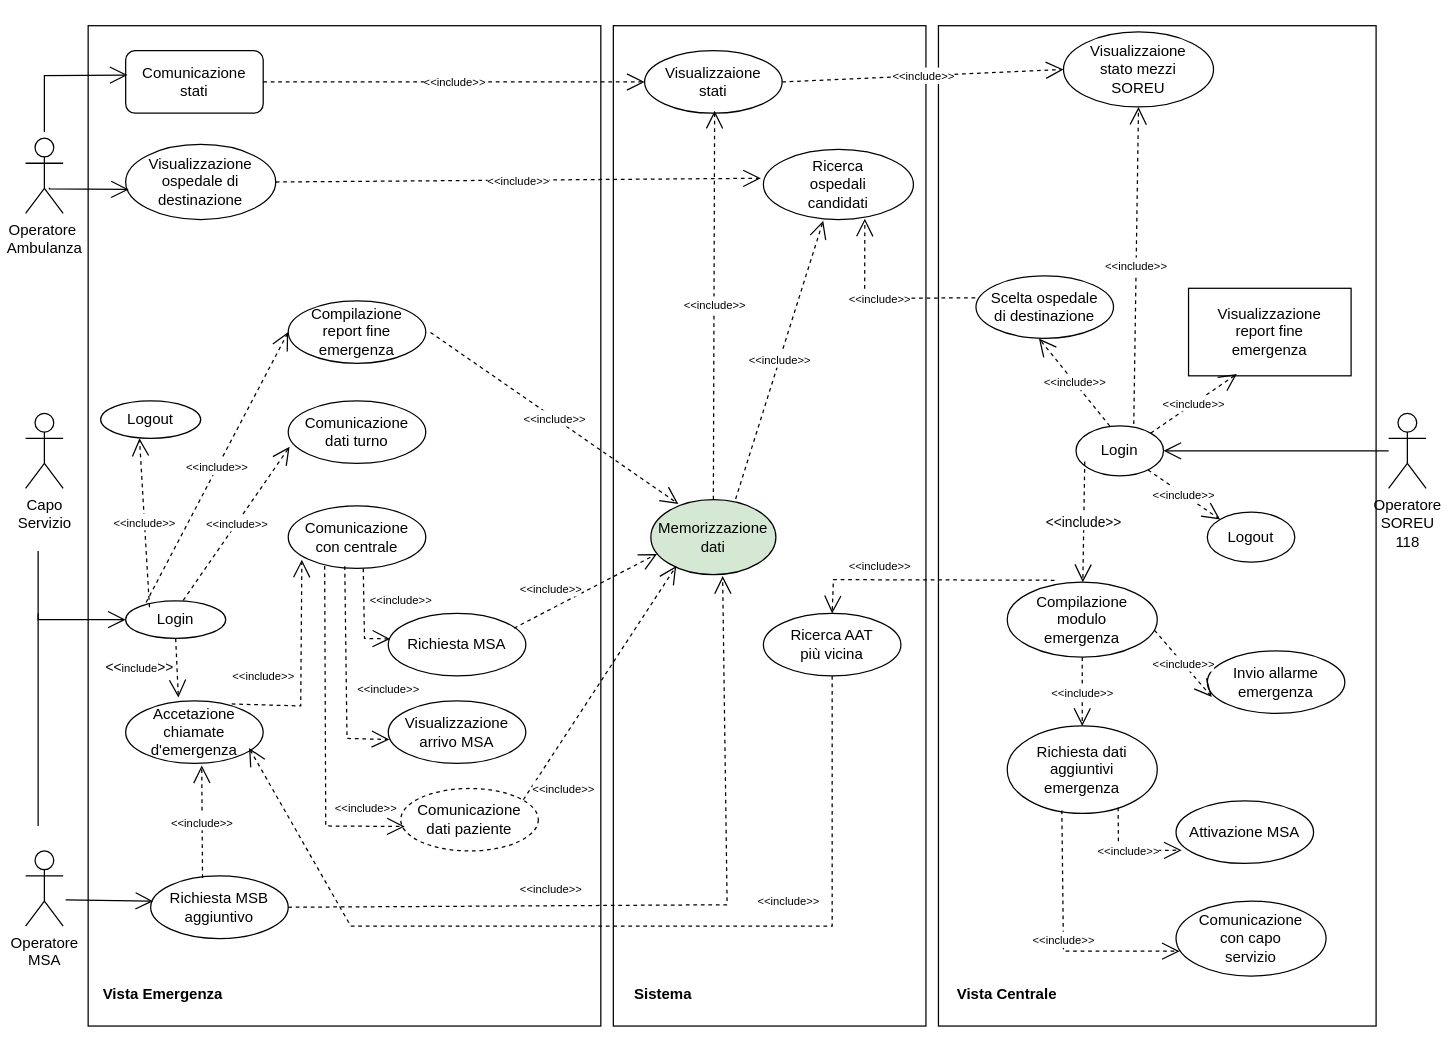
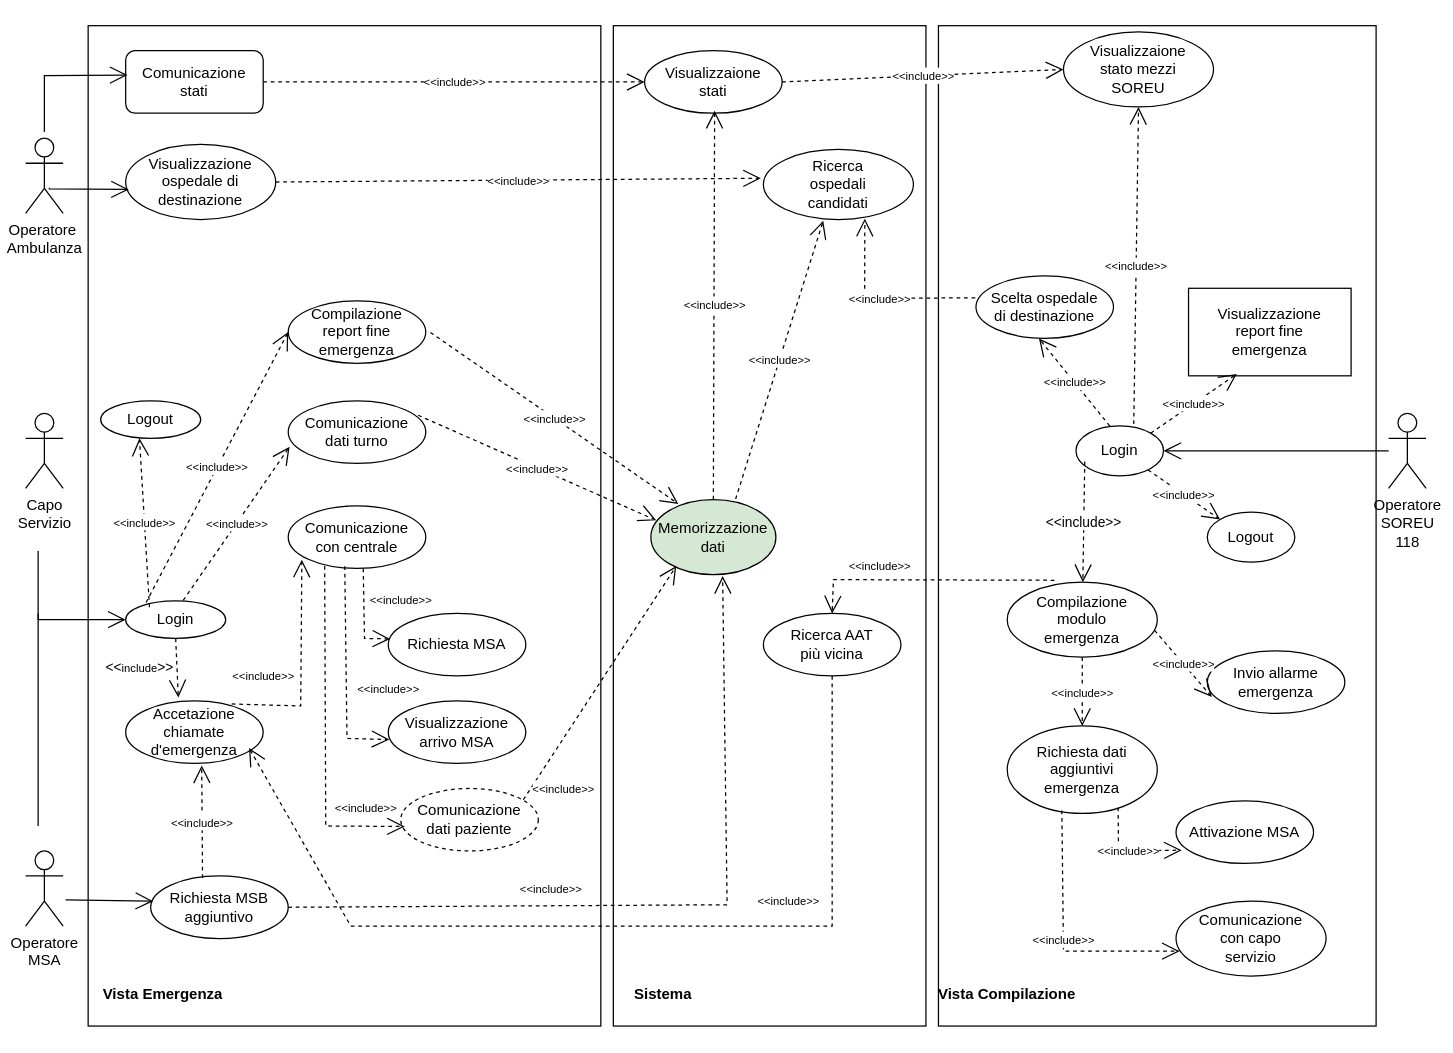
none -> (592, 492)
(584, 591) -> none
(1007, 994) -> (1007, 994)
